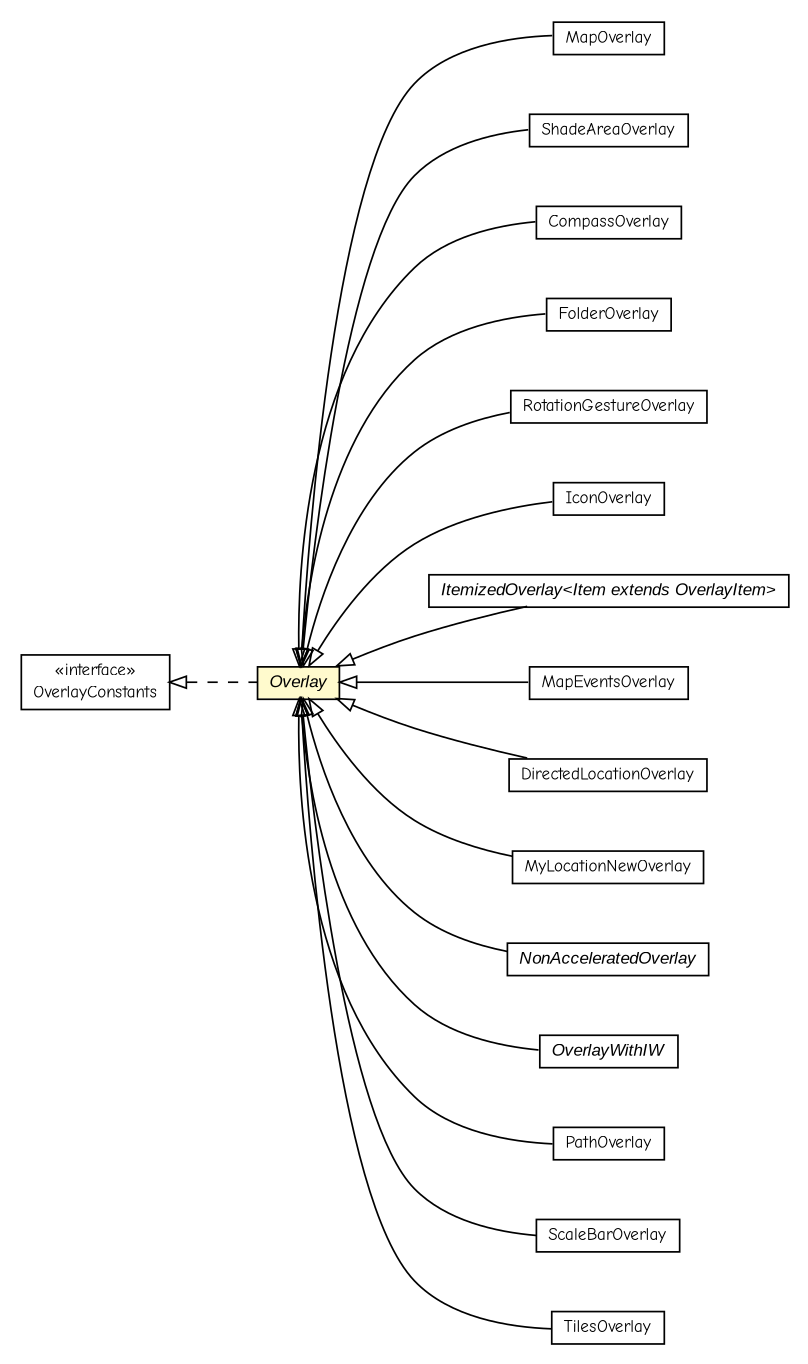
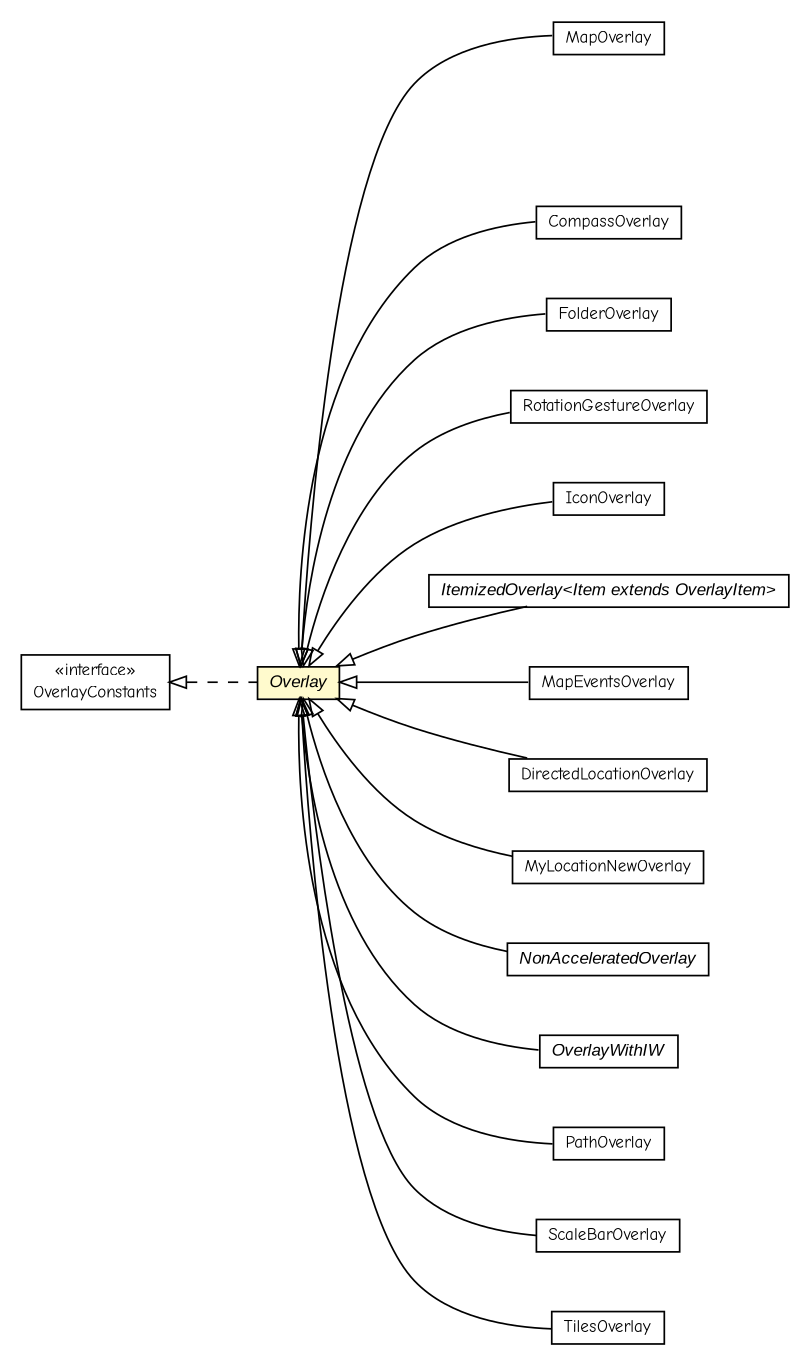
(608, 130) -> none
